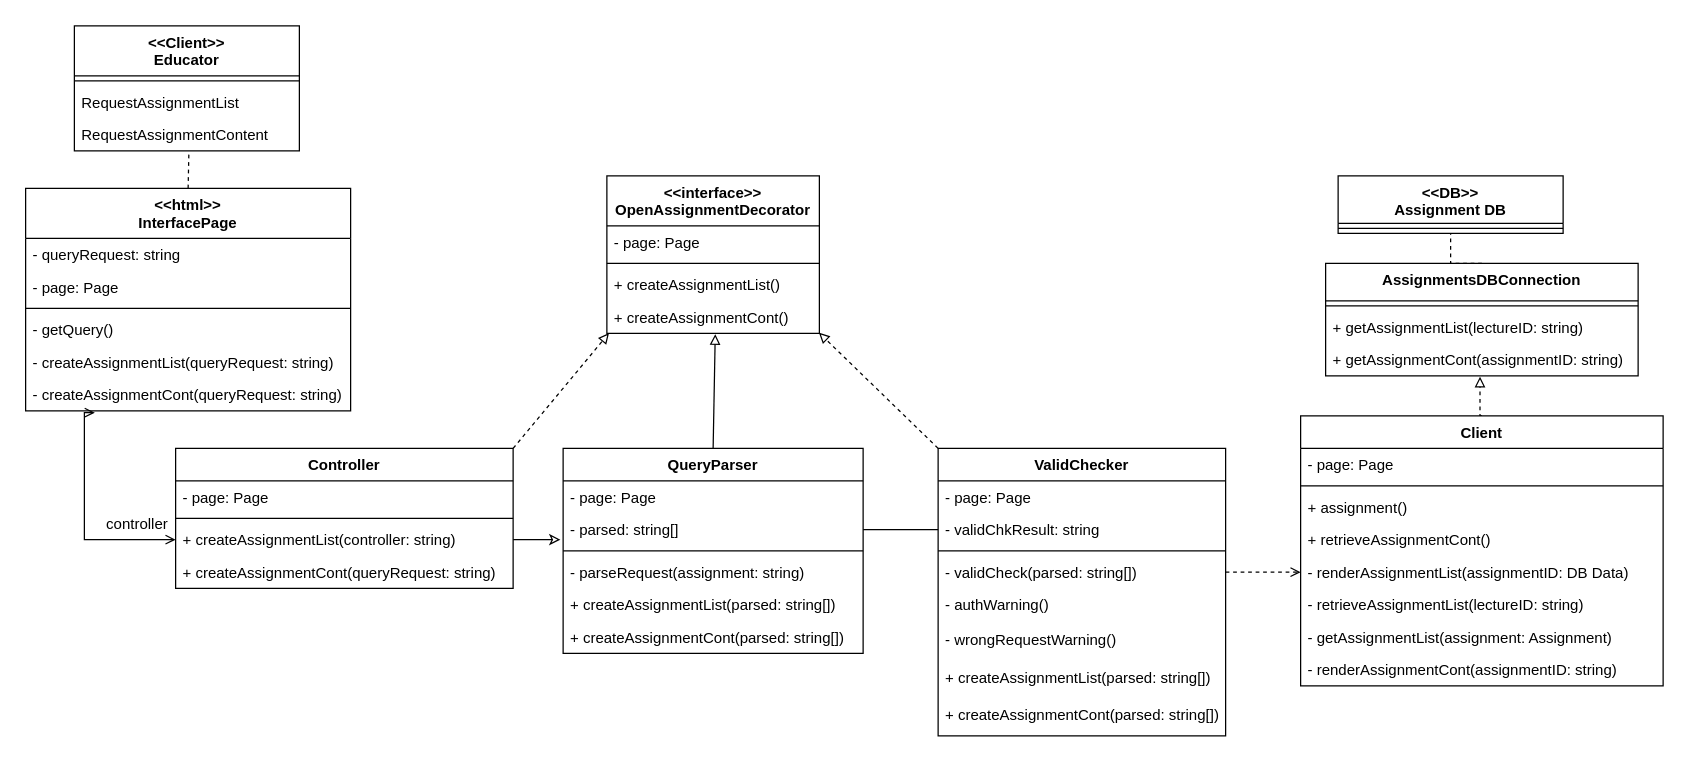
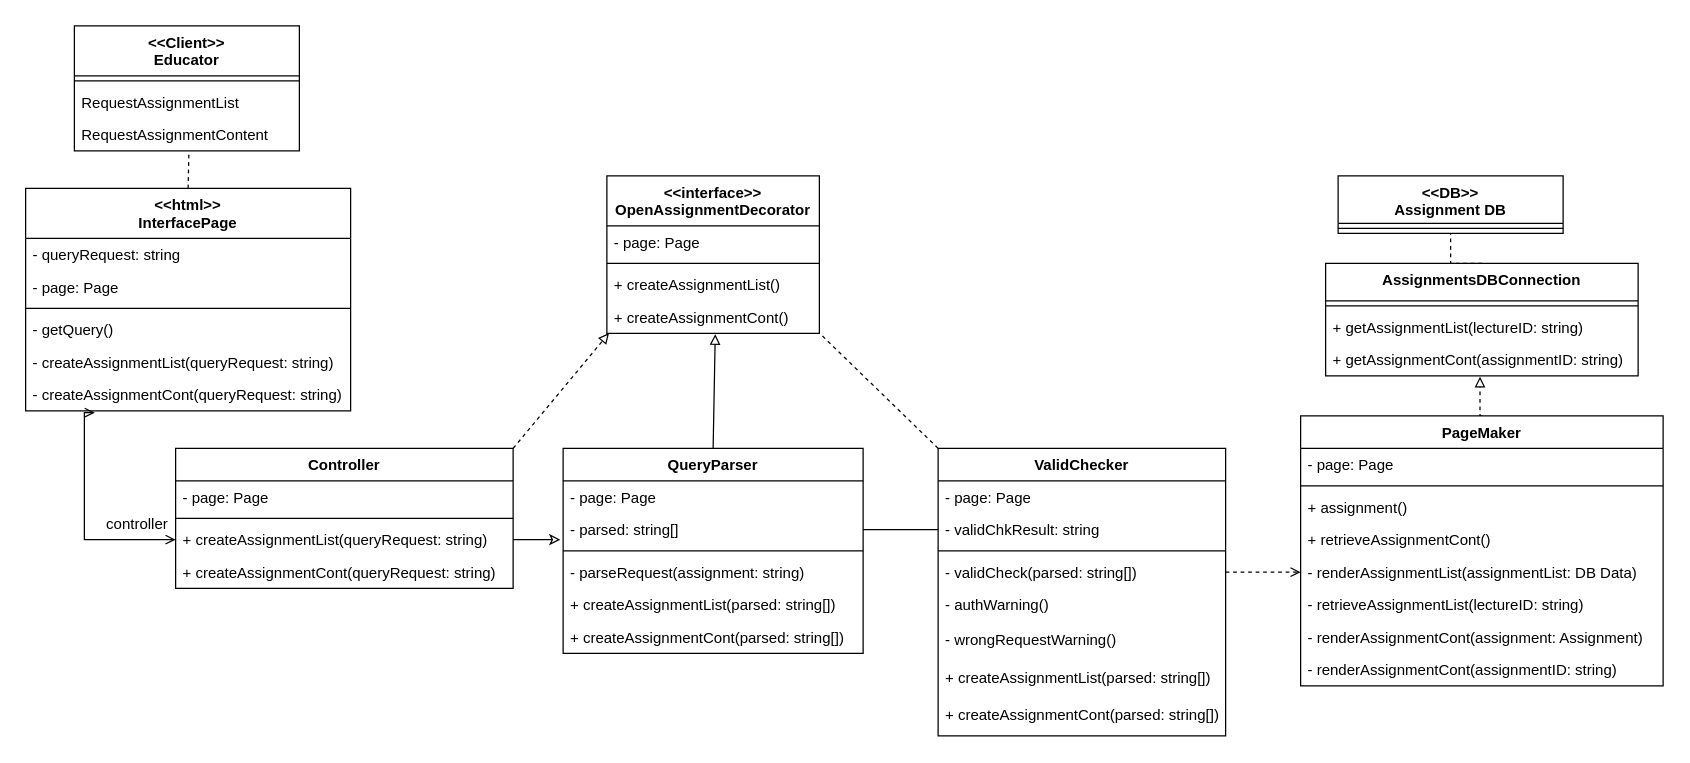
(827, 340) -> (825, 338)
(1481, 433) -> (1481, 433)
(343, 540) -> (356, 540)
(1483, 573) -> (1489, 573)
(1474, 638) -> (1489, 638)
